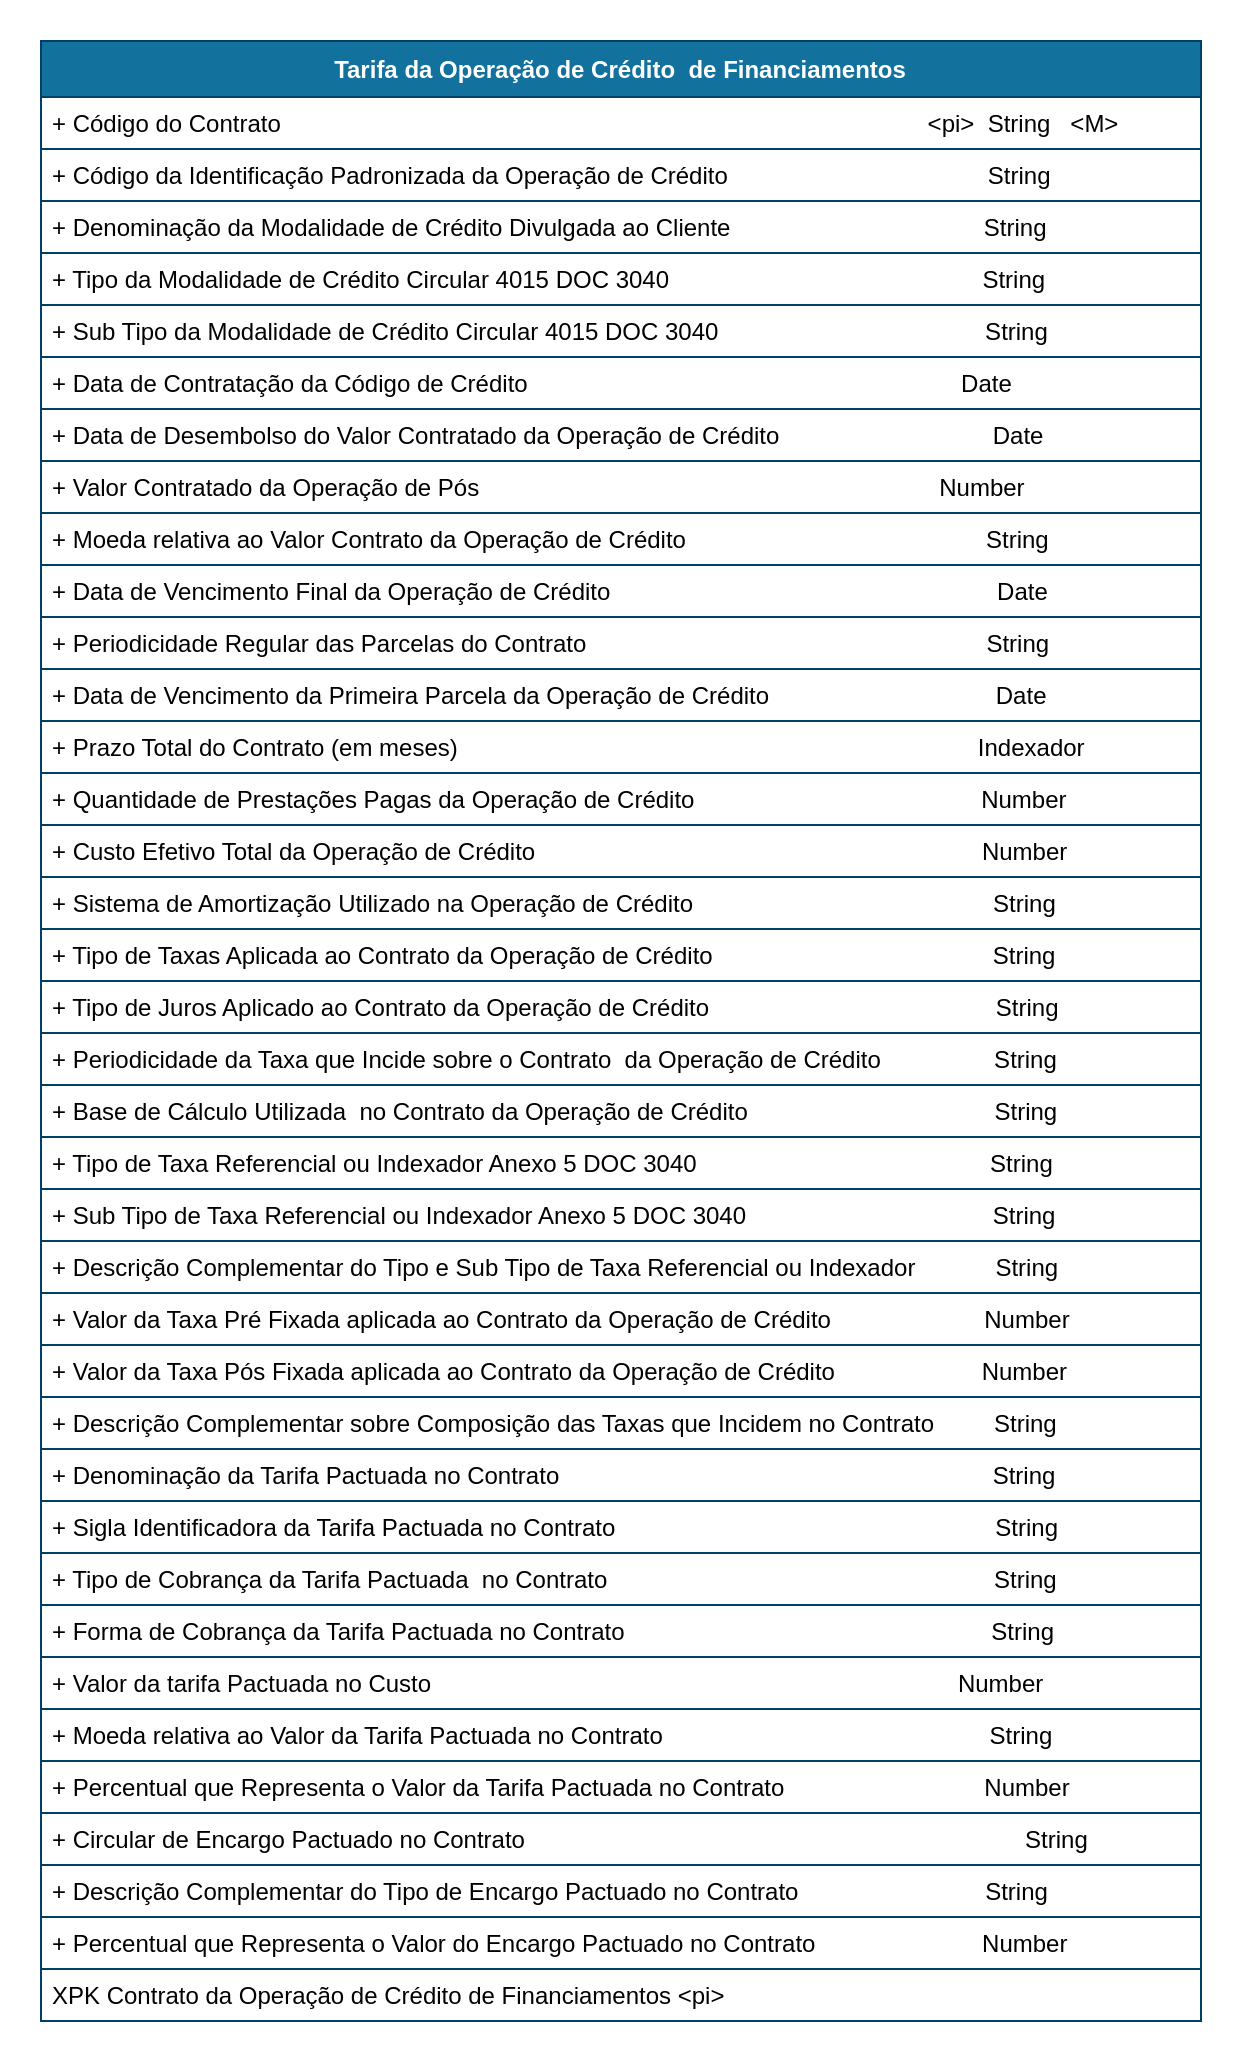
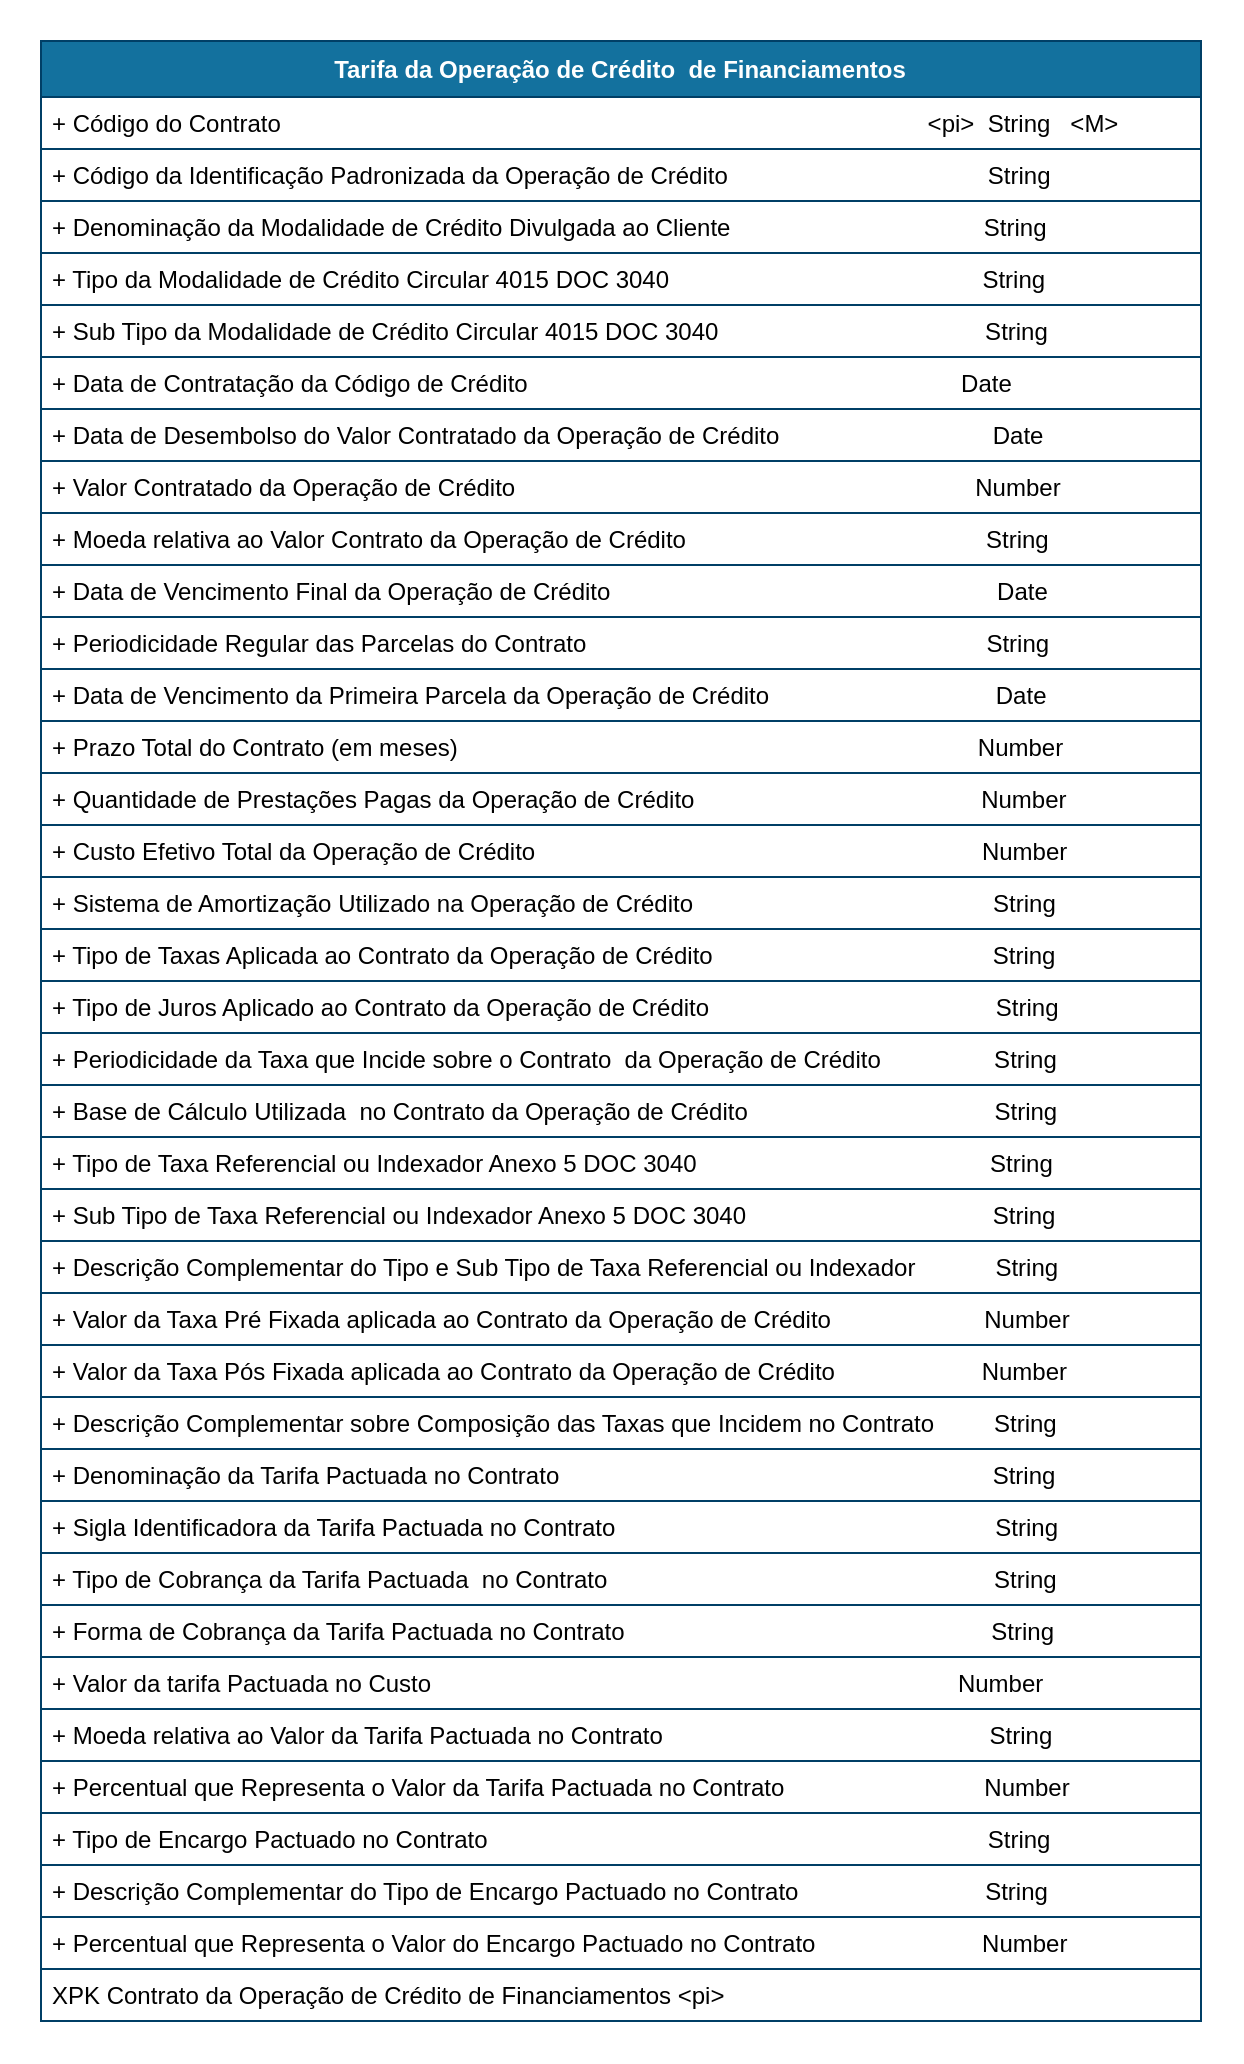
(677, 488) -> (700, 488)
(735, 748) -> (715, 748)
(735, 1840) -> (711, 1840)
